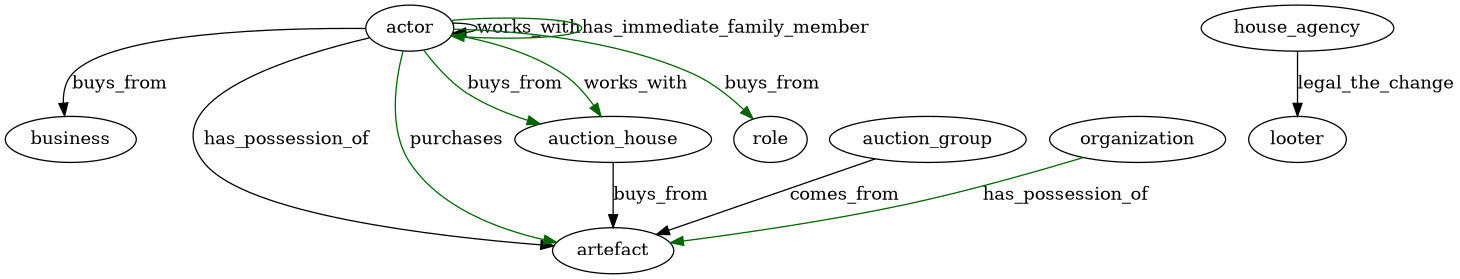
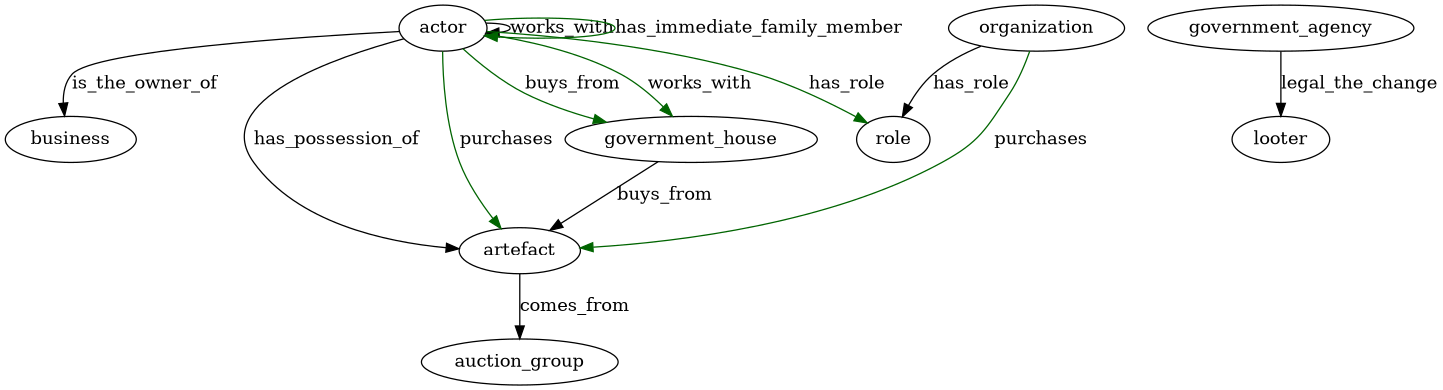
(1297, 28) -> (1281, 28)
none -> (939, 69)
(120, 84) -> (145, 84)
(772, 84) -> (847, 84)
(613, 139) -> (691, 139)
(772, 195) -> (520, 300)
(1066, 195) -> (1041, 139)
